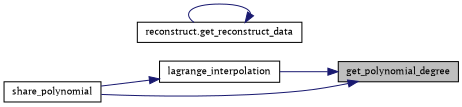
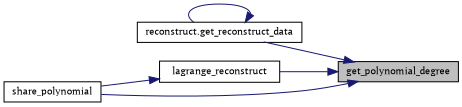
none -> (304, 51)
(220, 72) -> (220, 72)
